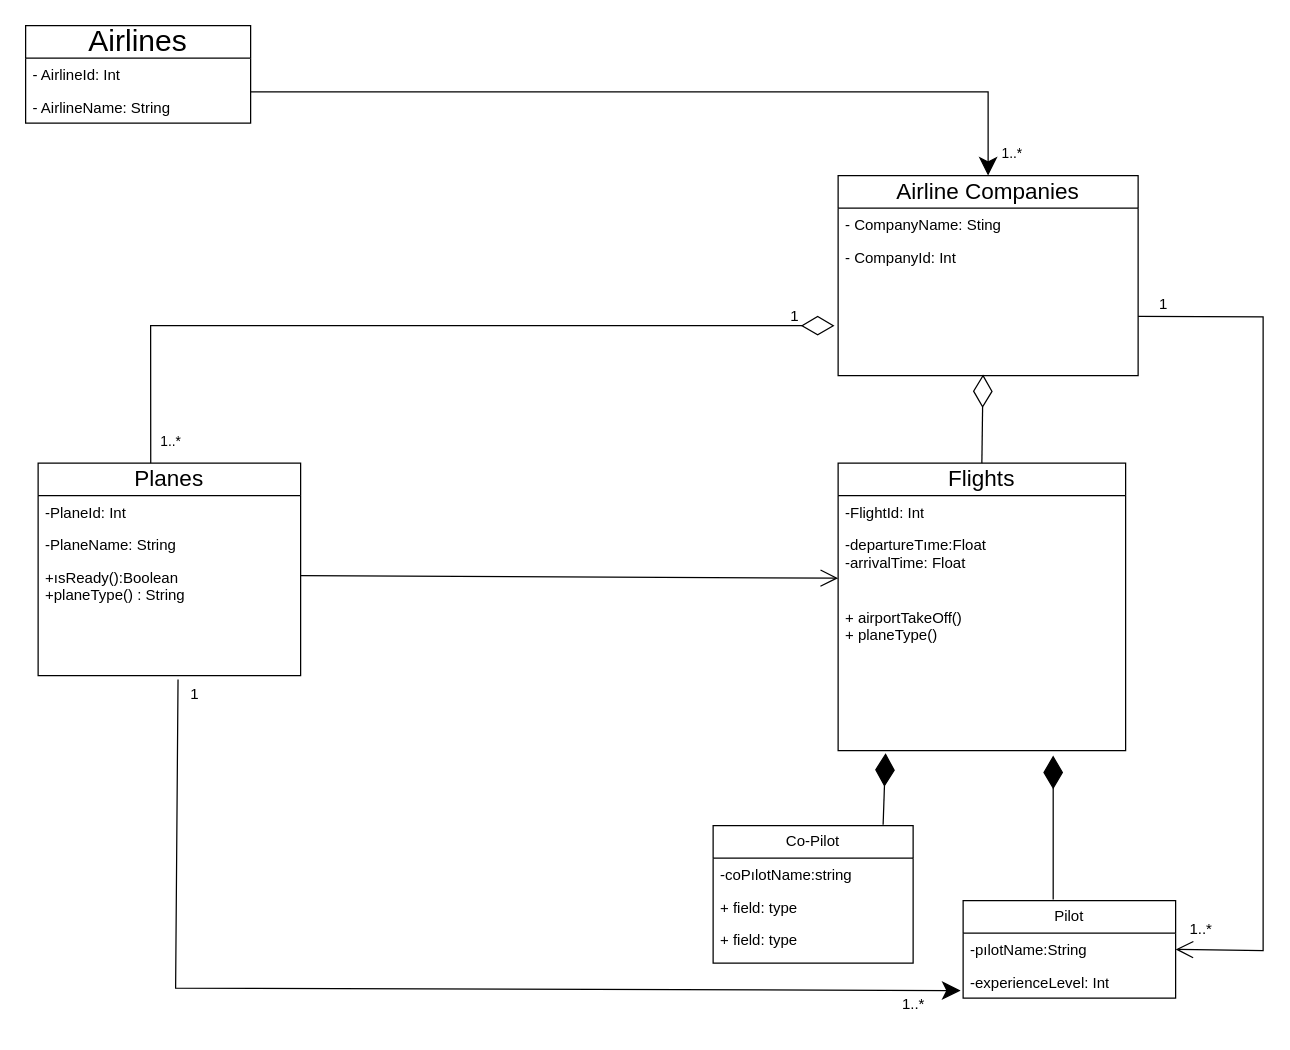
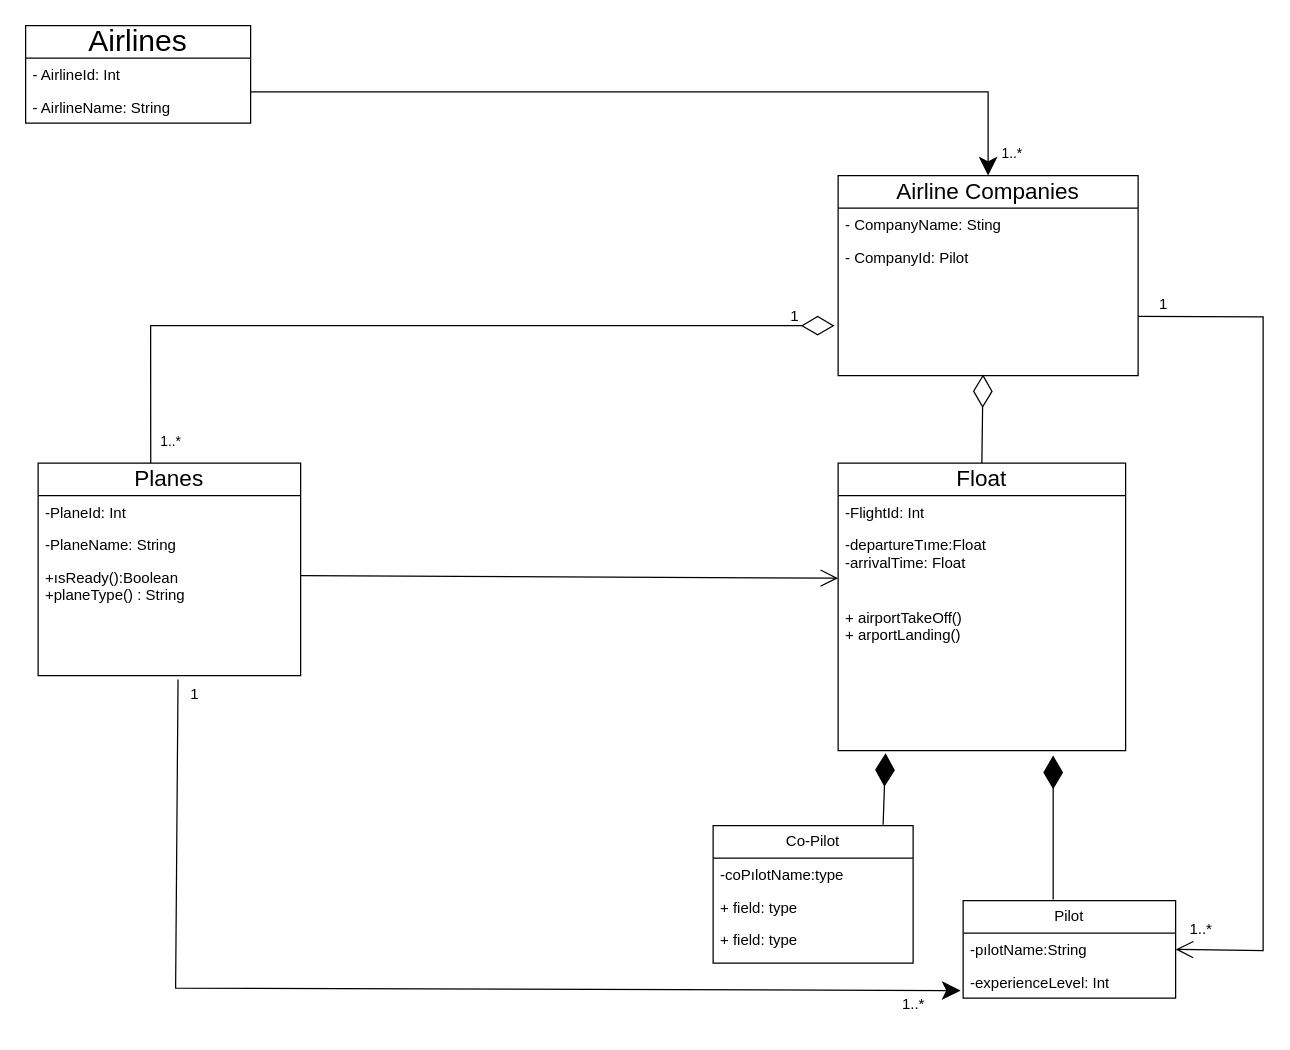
(907, 258) -> (911, 258)
(982, 479) -> (982, 479)
(917, 627) -> (917, 627)
(795, 876) -> (788, 876)
